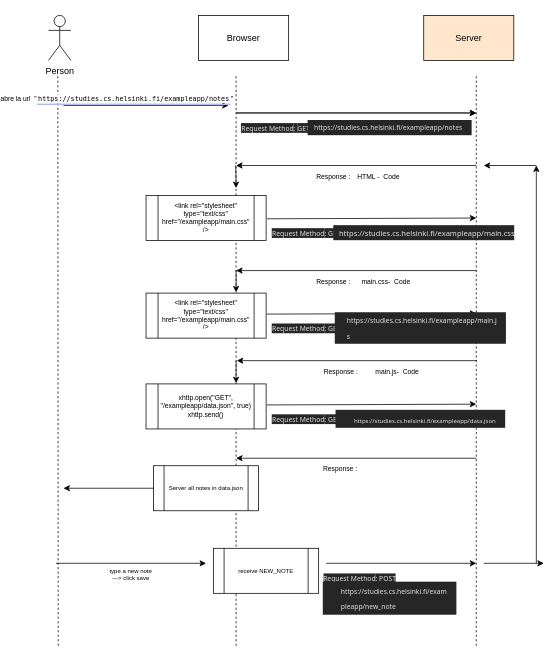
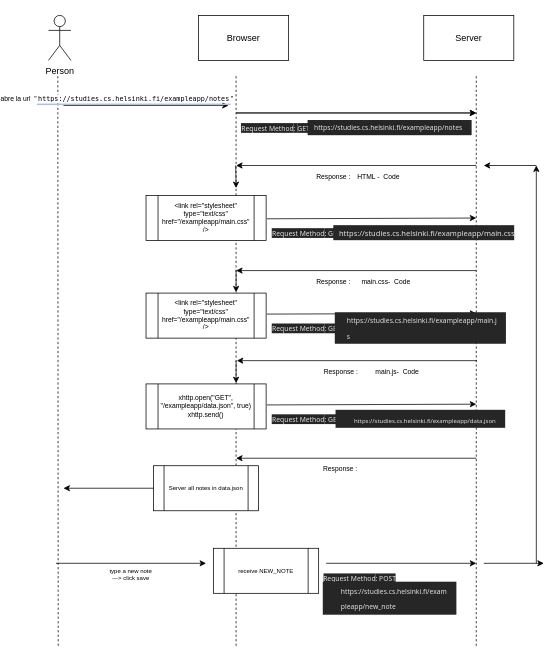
(468, 38) -> (468, 38)
